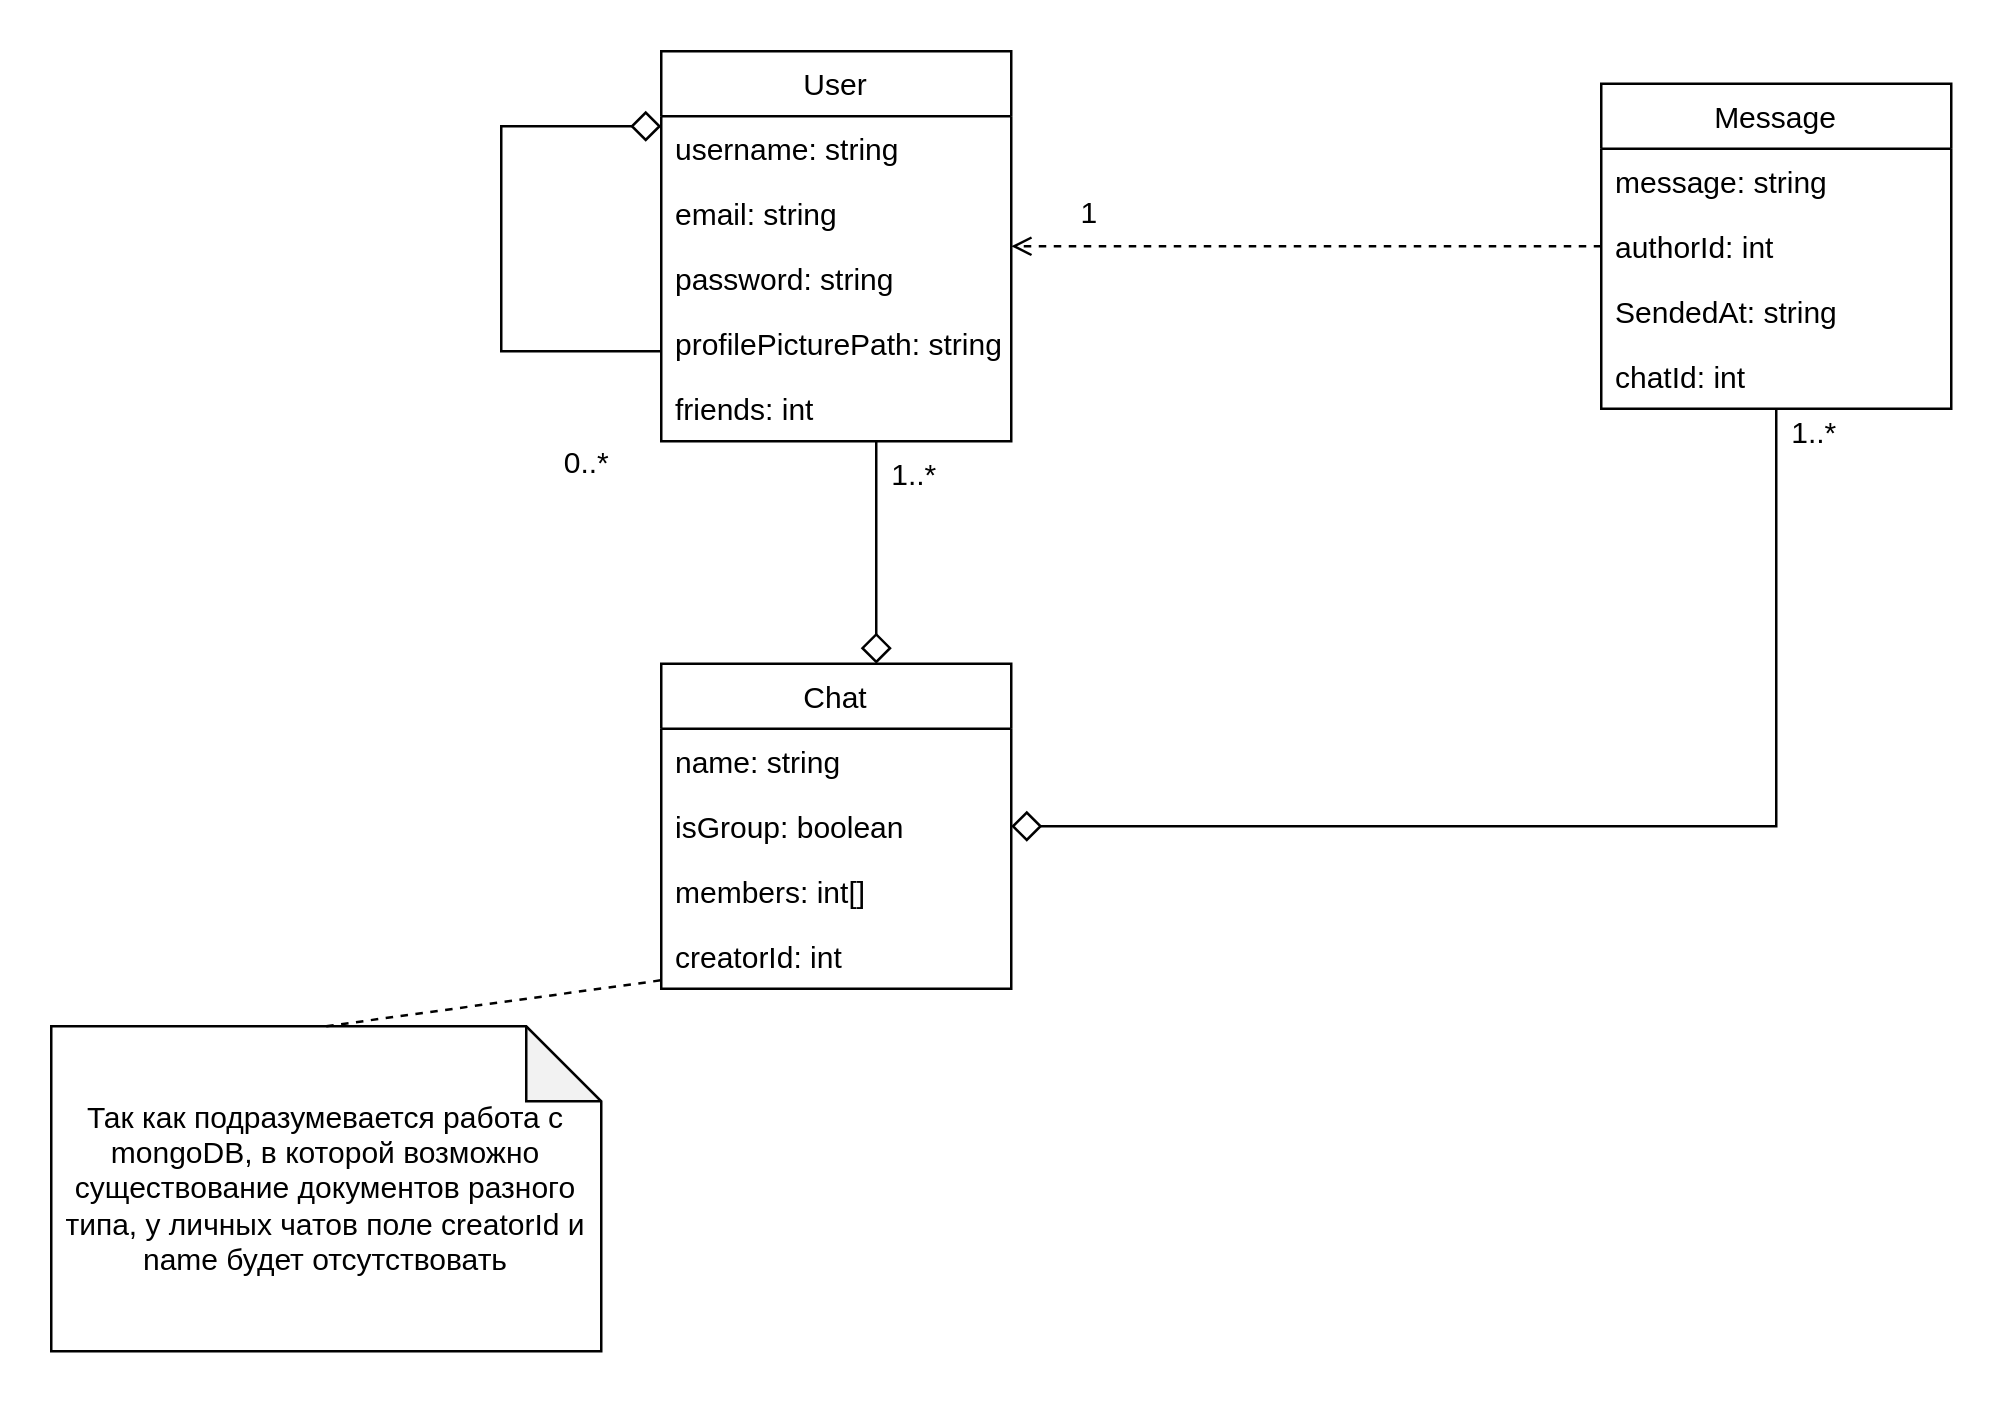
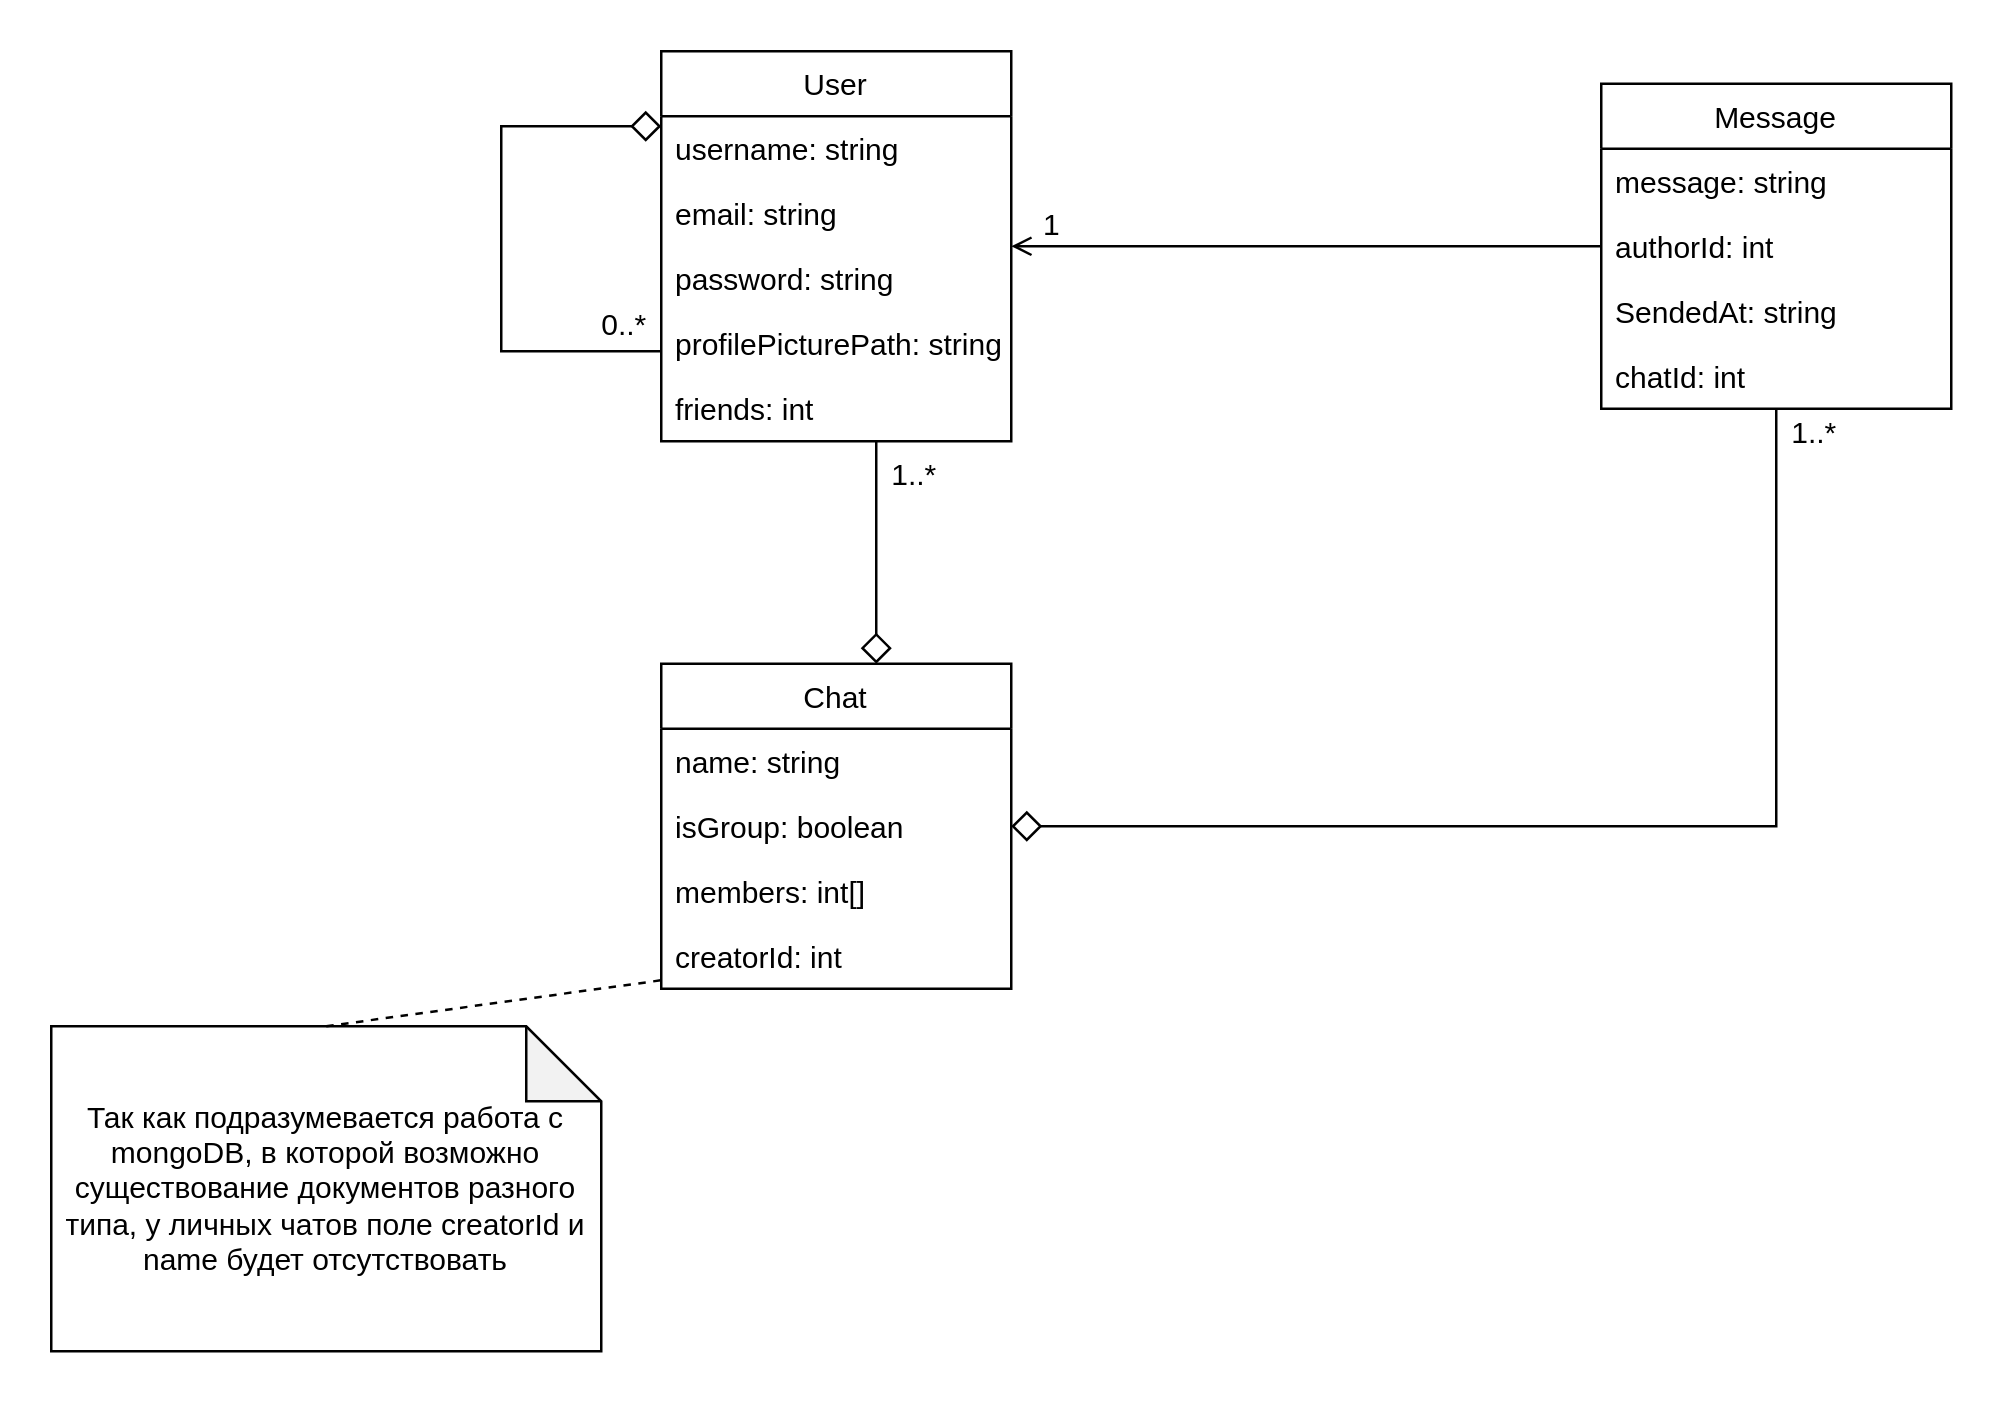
(1089, 214) -> (1051, 226)
(1306, 246) -> (1306, 246)
(586, 464) -> (624, 326)
